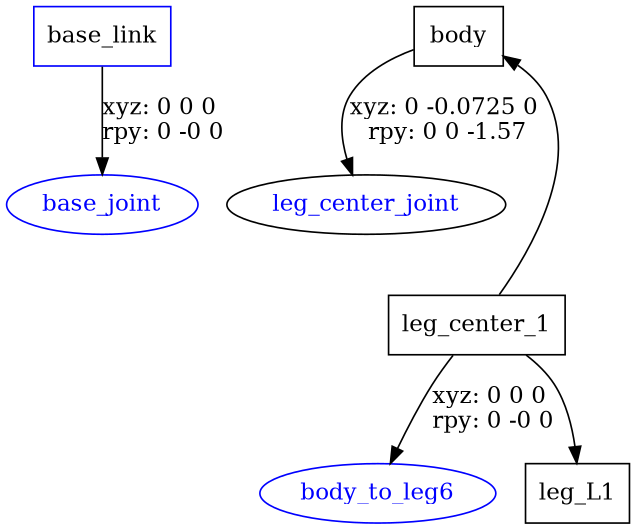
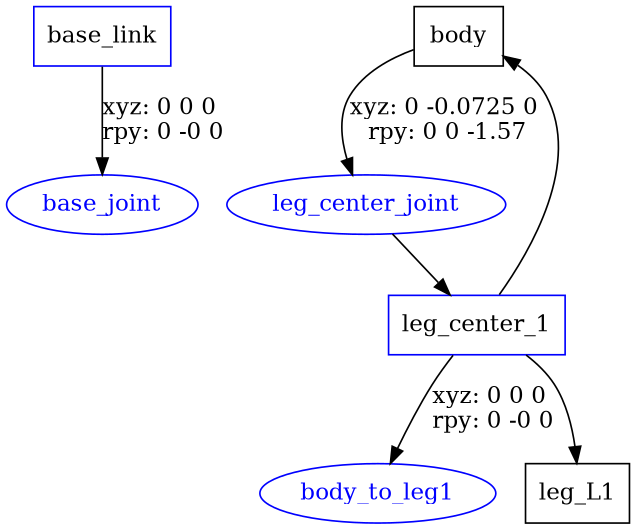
(366, 205) -> (366, 205)
none -> (415, 258)
(477, 325) -> (477, 325)
(378, 493) -> (378, 493)
